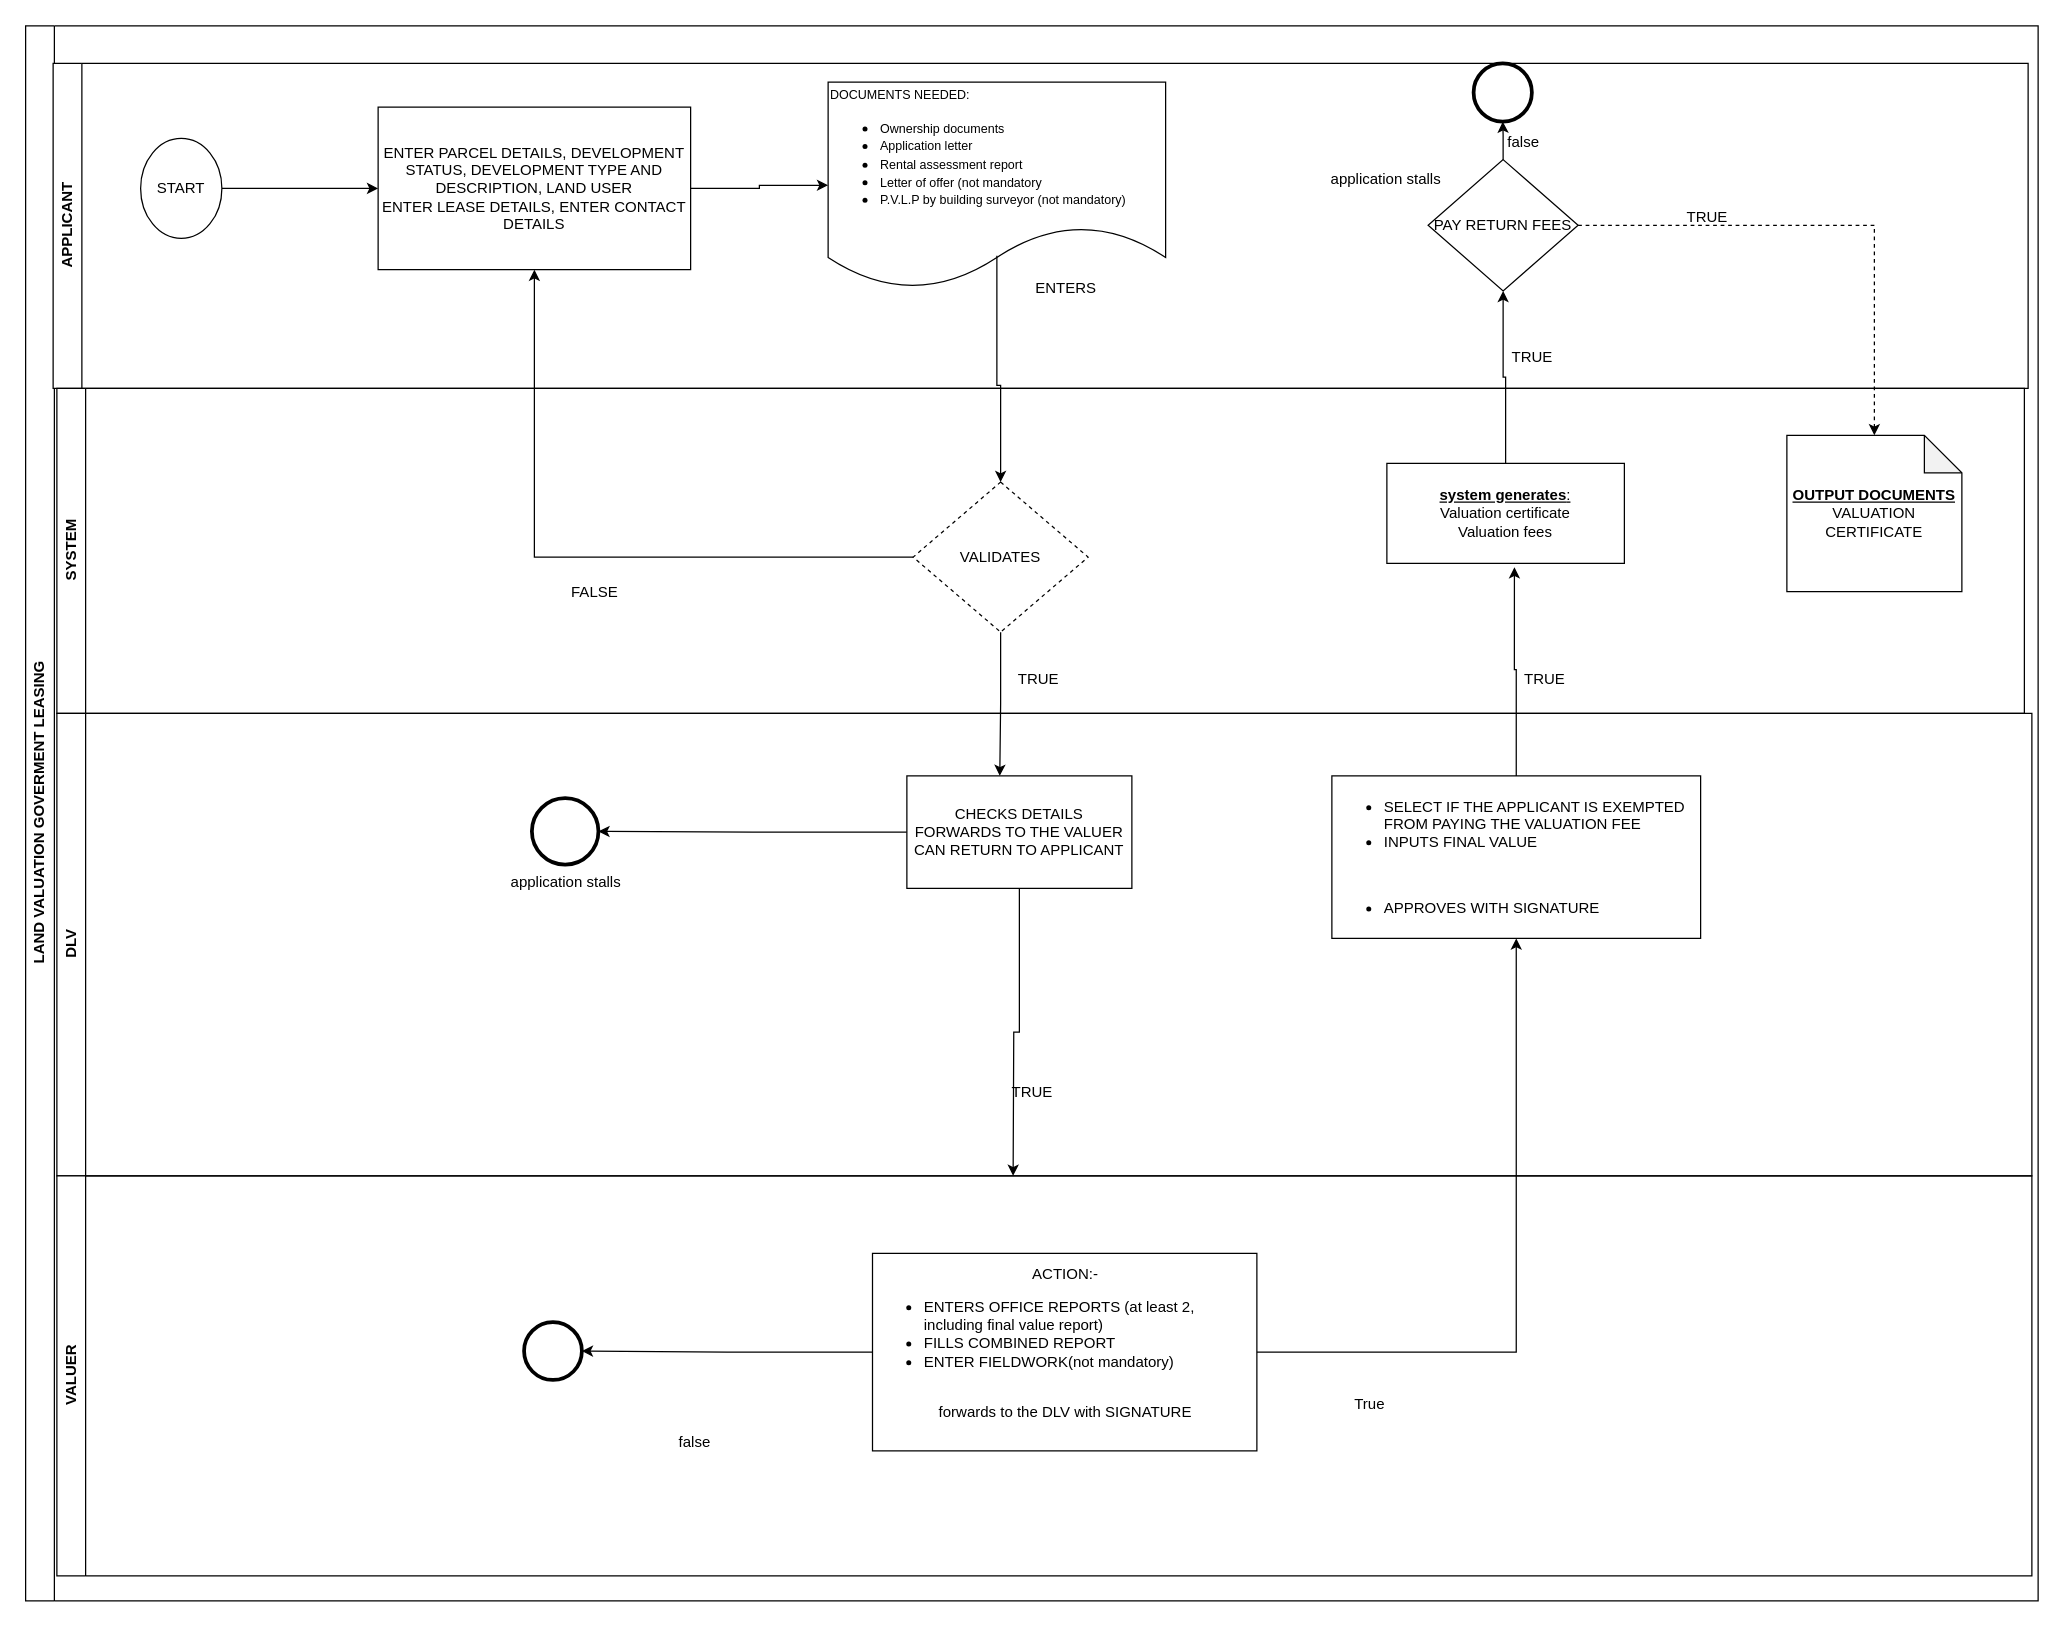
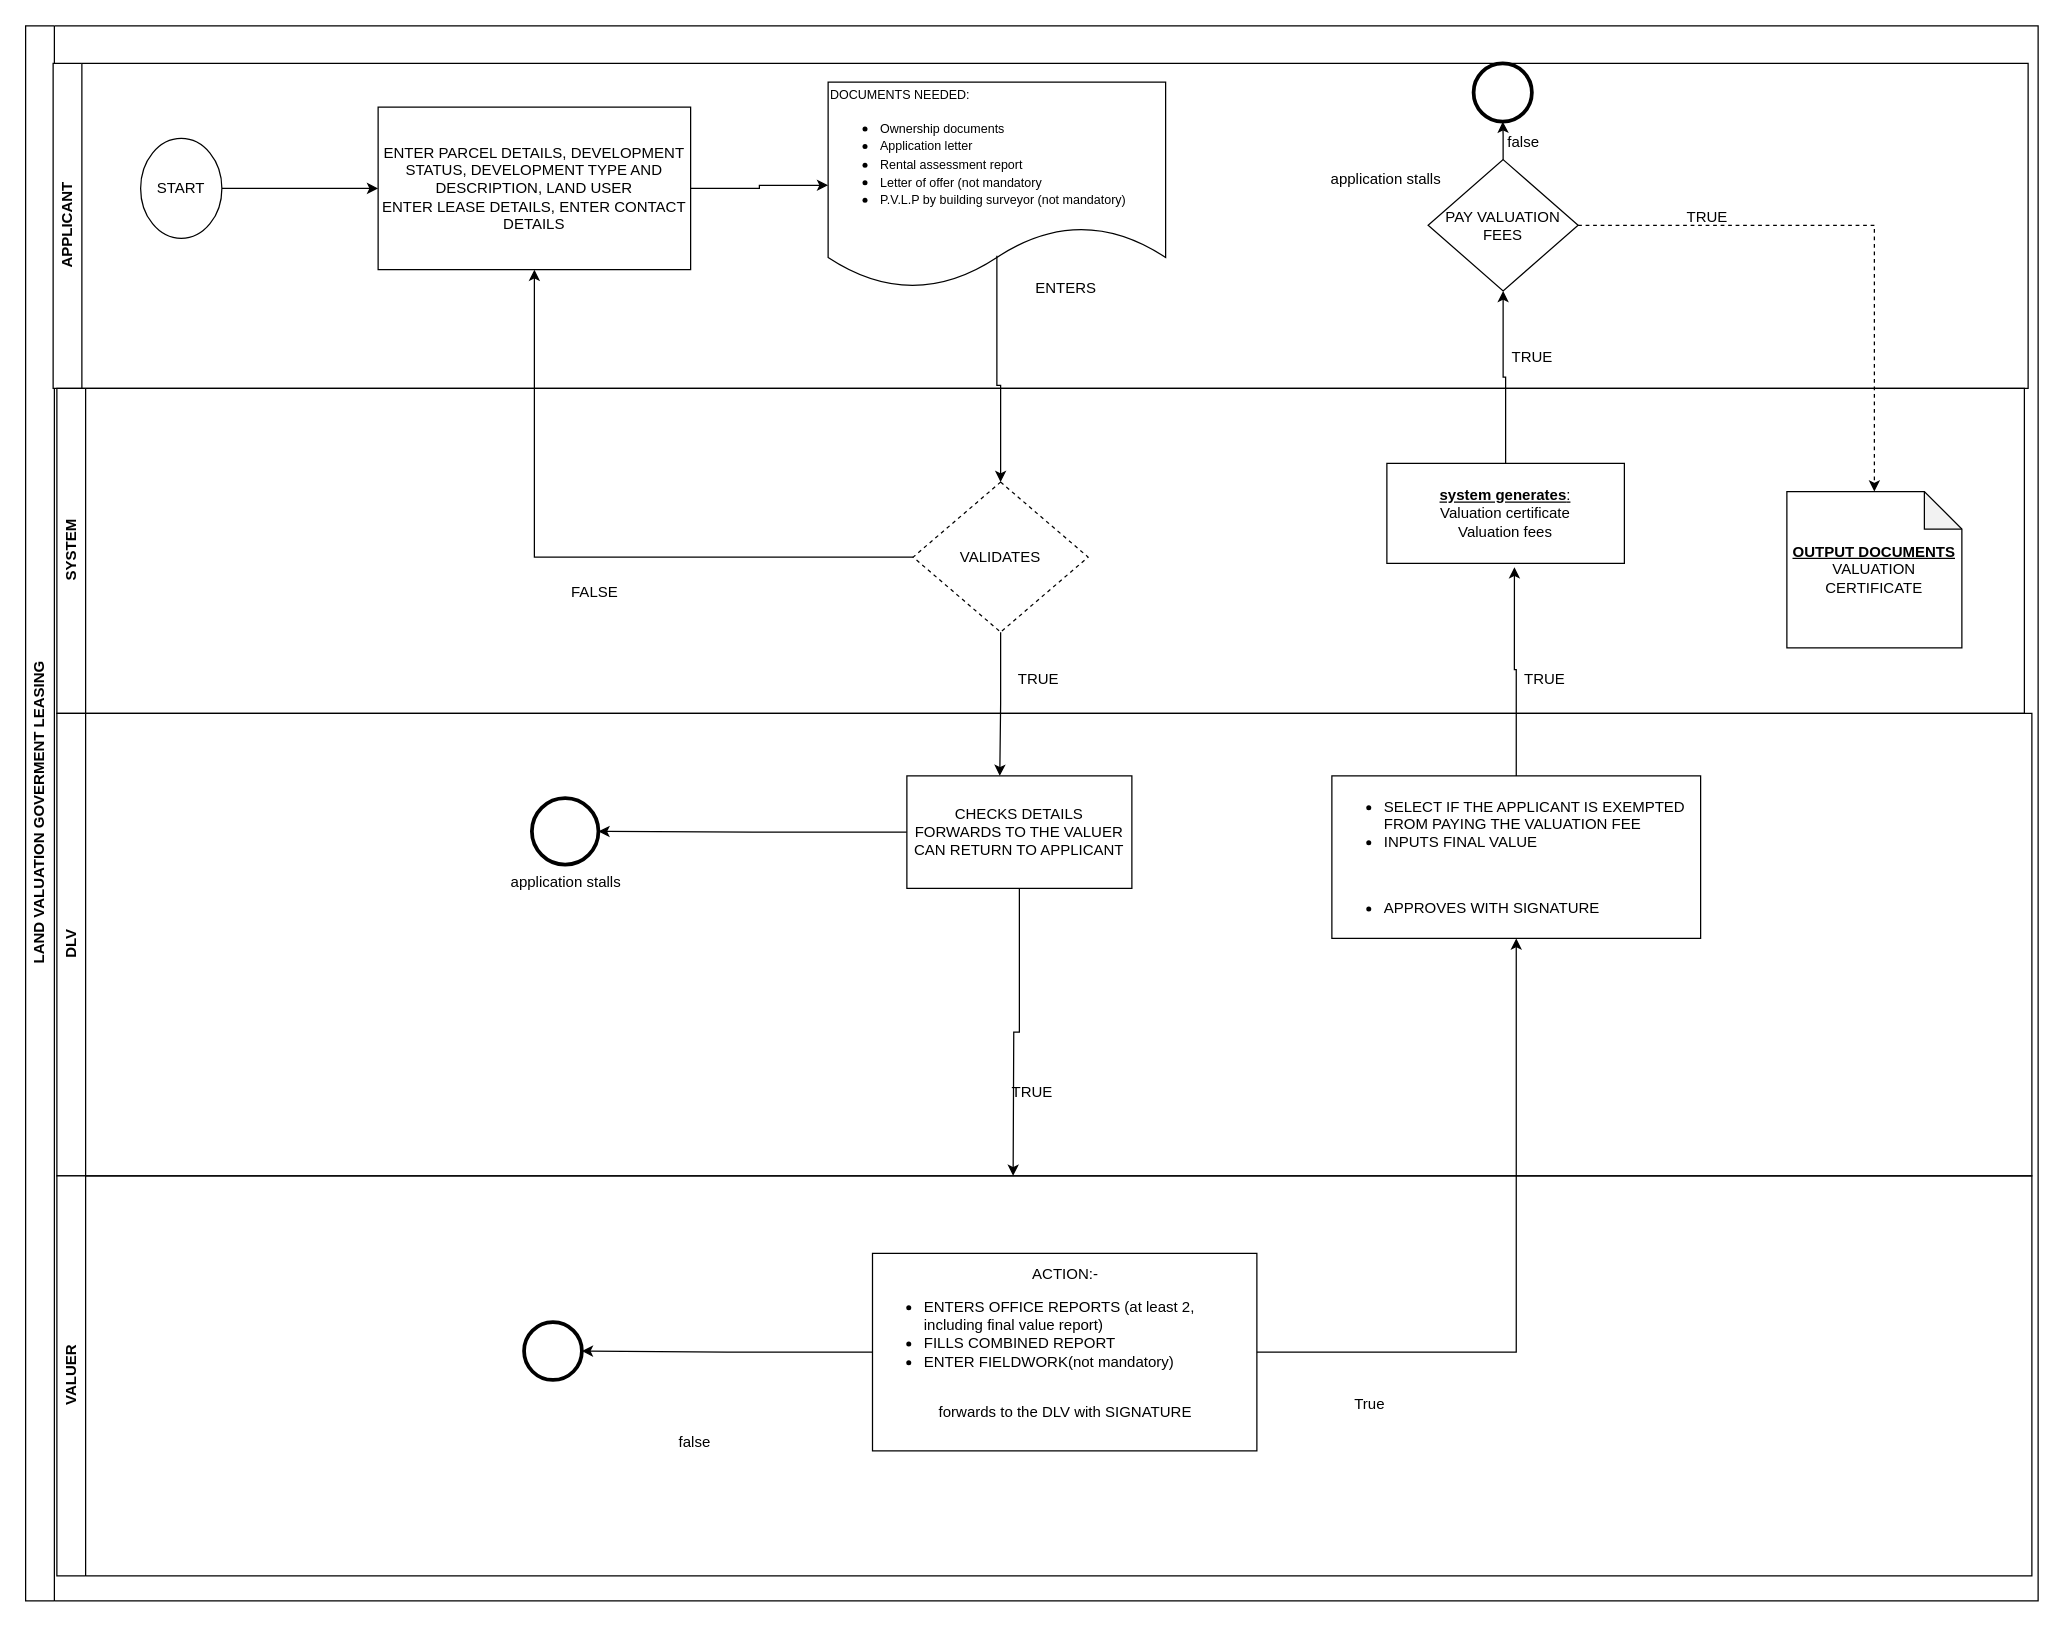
(1503, 226) -> (1503, 226)
(1874, 513) -> (1874, 569)
